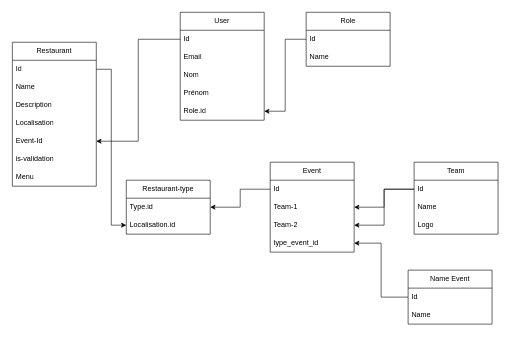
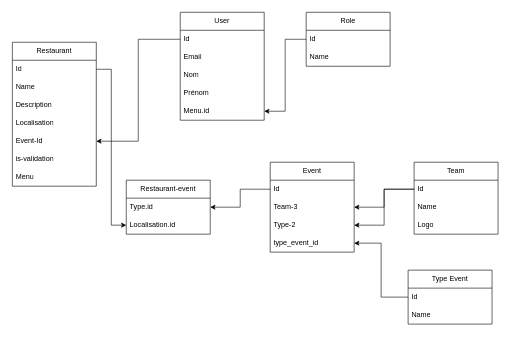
(195, 111) -> (196, 111)
(168, 189) -> (168, 189)
(286, 207) -> (286, 207)
(286, 225) -> (286, 225)
(450, 279) -> (450, 279)
